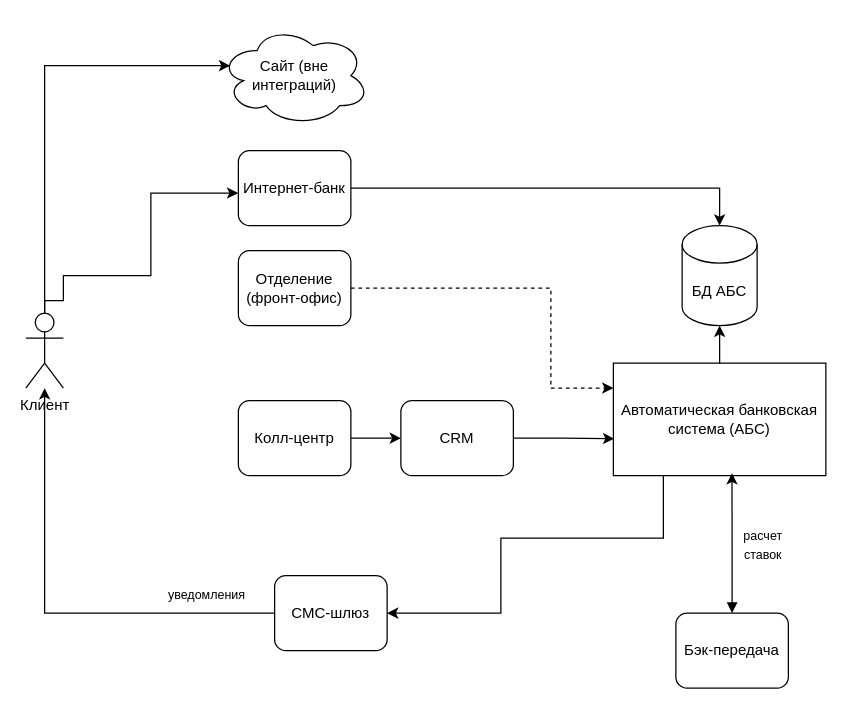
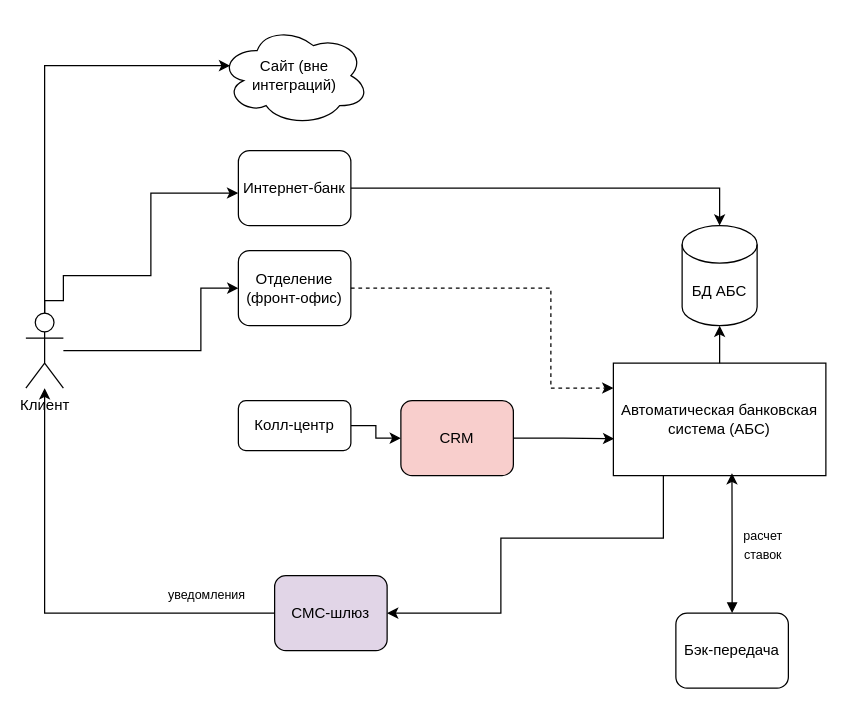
none -> (178, 351)
(294, 438) -> (294, 426)
(457, 438) -> (457, 438)
(331, 613) -> (331, 613)
